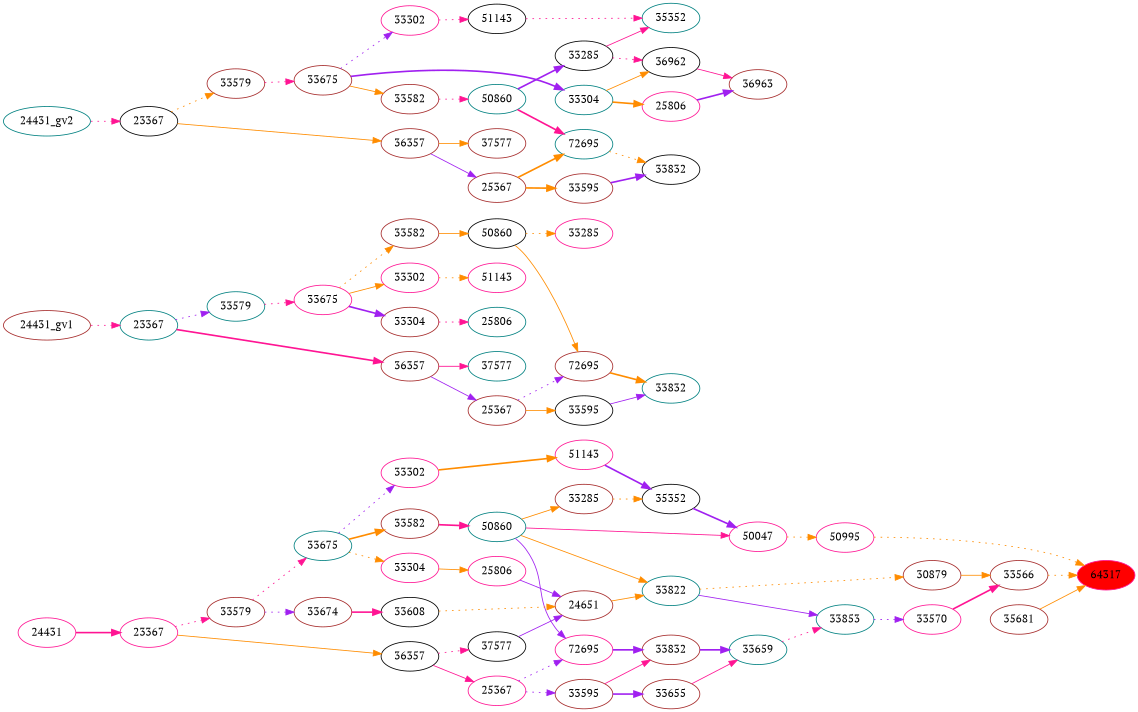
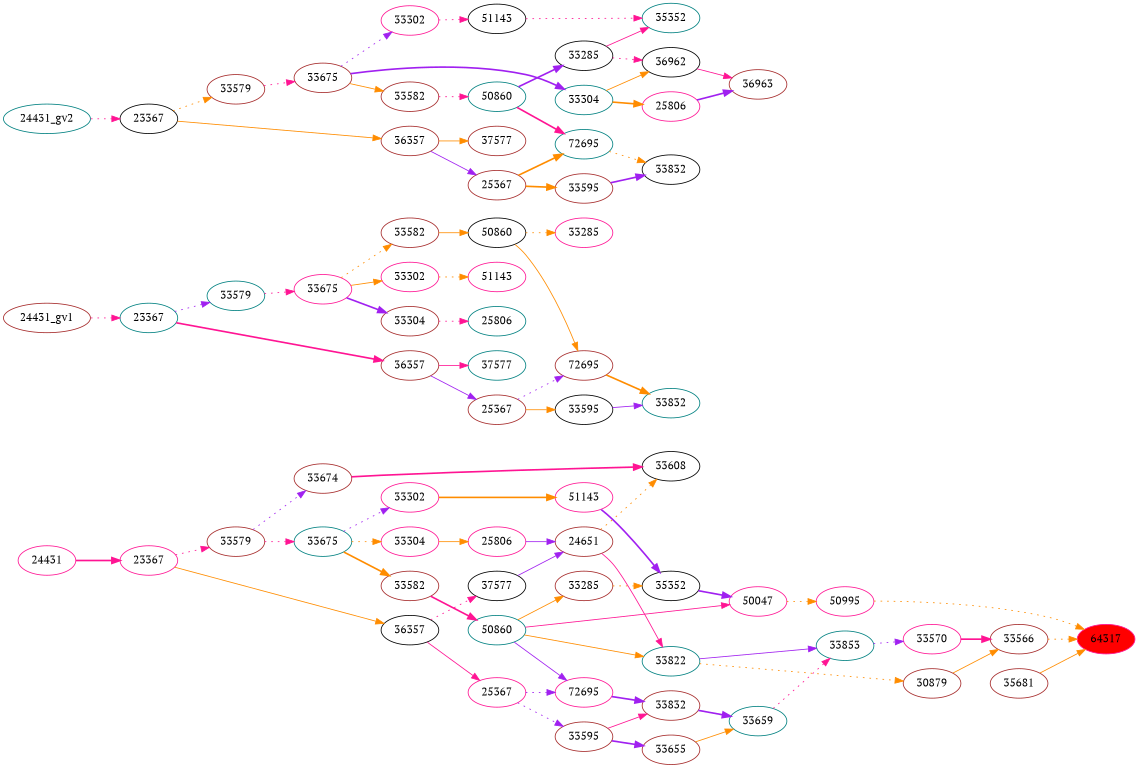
(623, 599) -> (633, 594)
(493, 609) -> (626, 508)
(711, 674) -> (711, 737)
